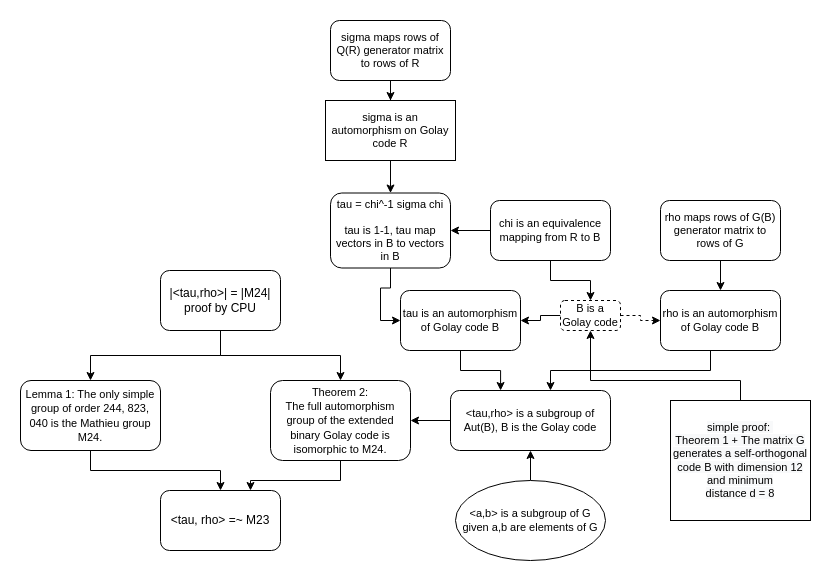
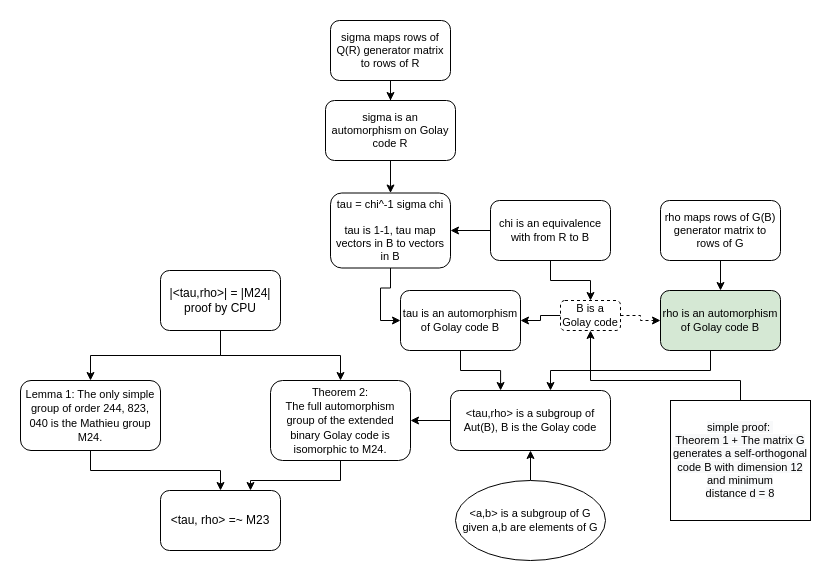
(391, 131) -> (391, 131)
(551, 231) -> (551, 231)
(721, 321) -> (721, 321)
